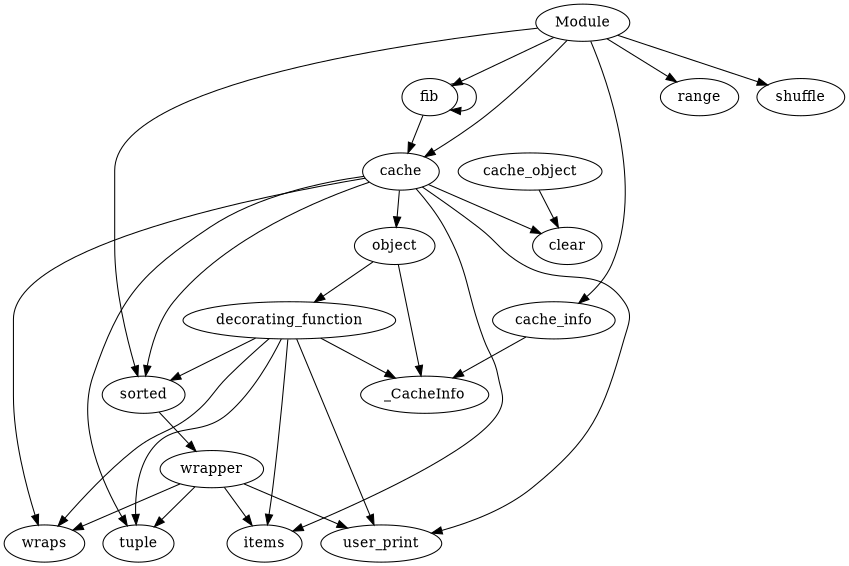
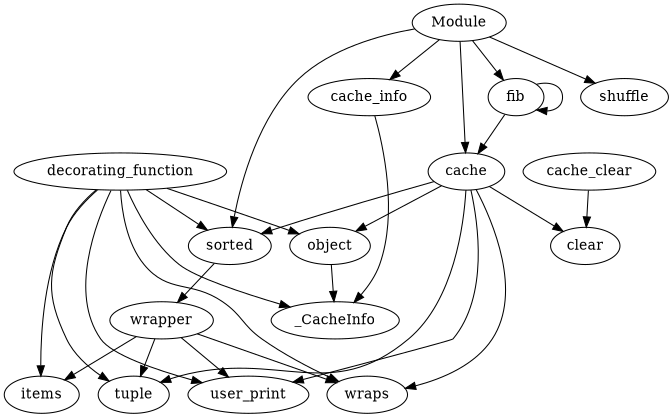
(700, 97) -> none
(530, 172) -> (589, 172)
(348, 279) -> (228, 209)
(501, 406) -> none
